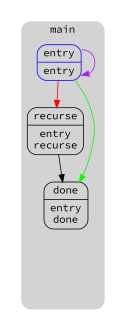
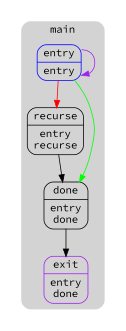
none -> (66, 280)
